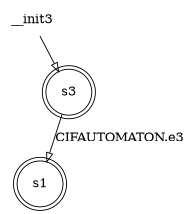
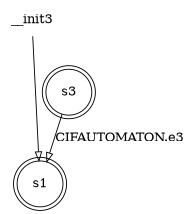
(47, 50) -> (36, 94)
